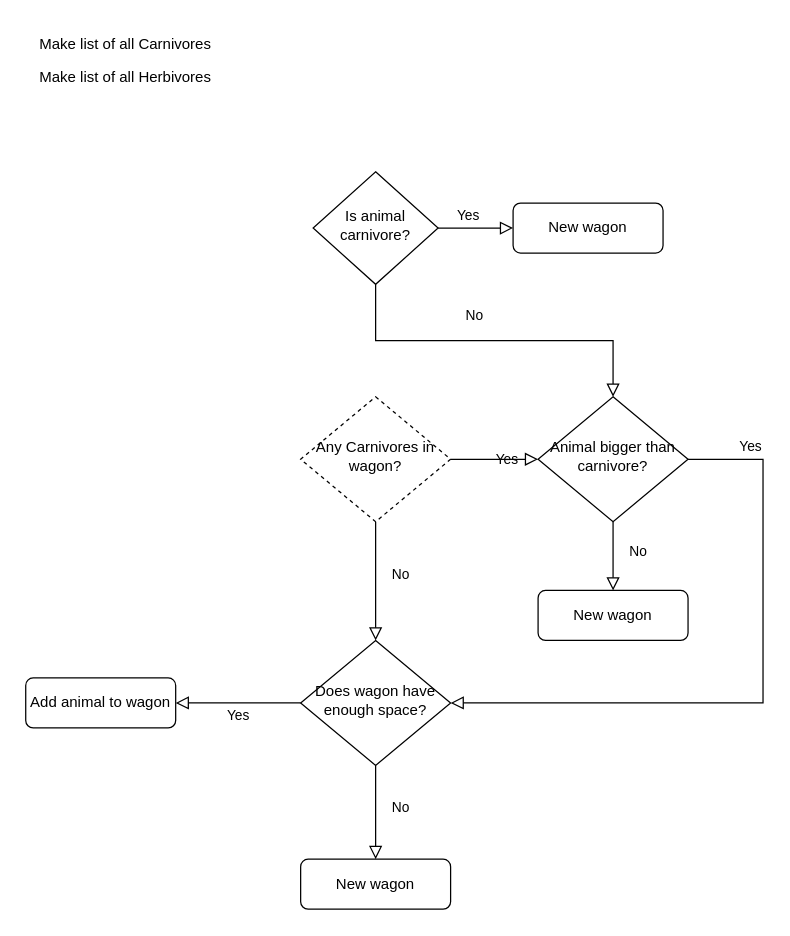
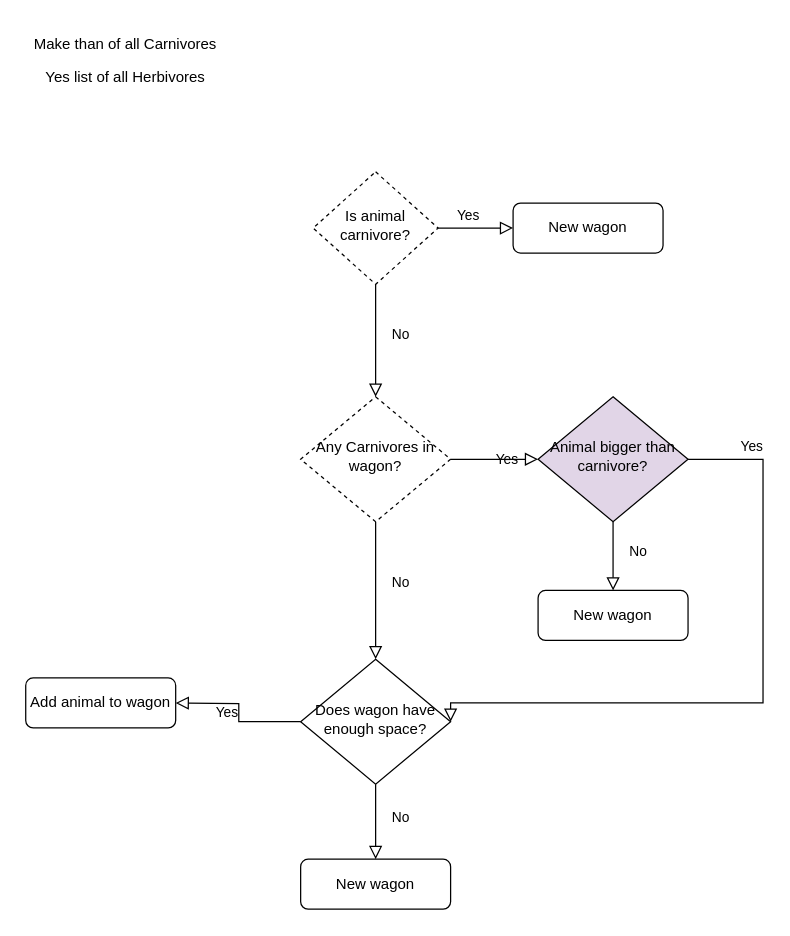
(126, 44) -> (126, 44)
(126, 78) -> (126, 78)
(376, 228) -> (376, 228)
(514, 341) -> (376, 361)
(613, 459) -> (613, 459)
(376, 703) -> (376, 722)
